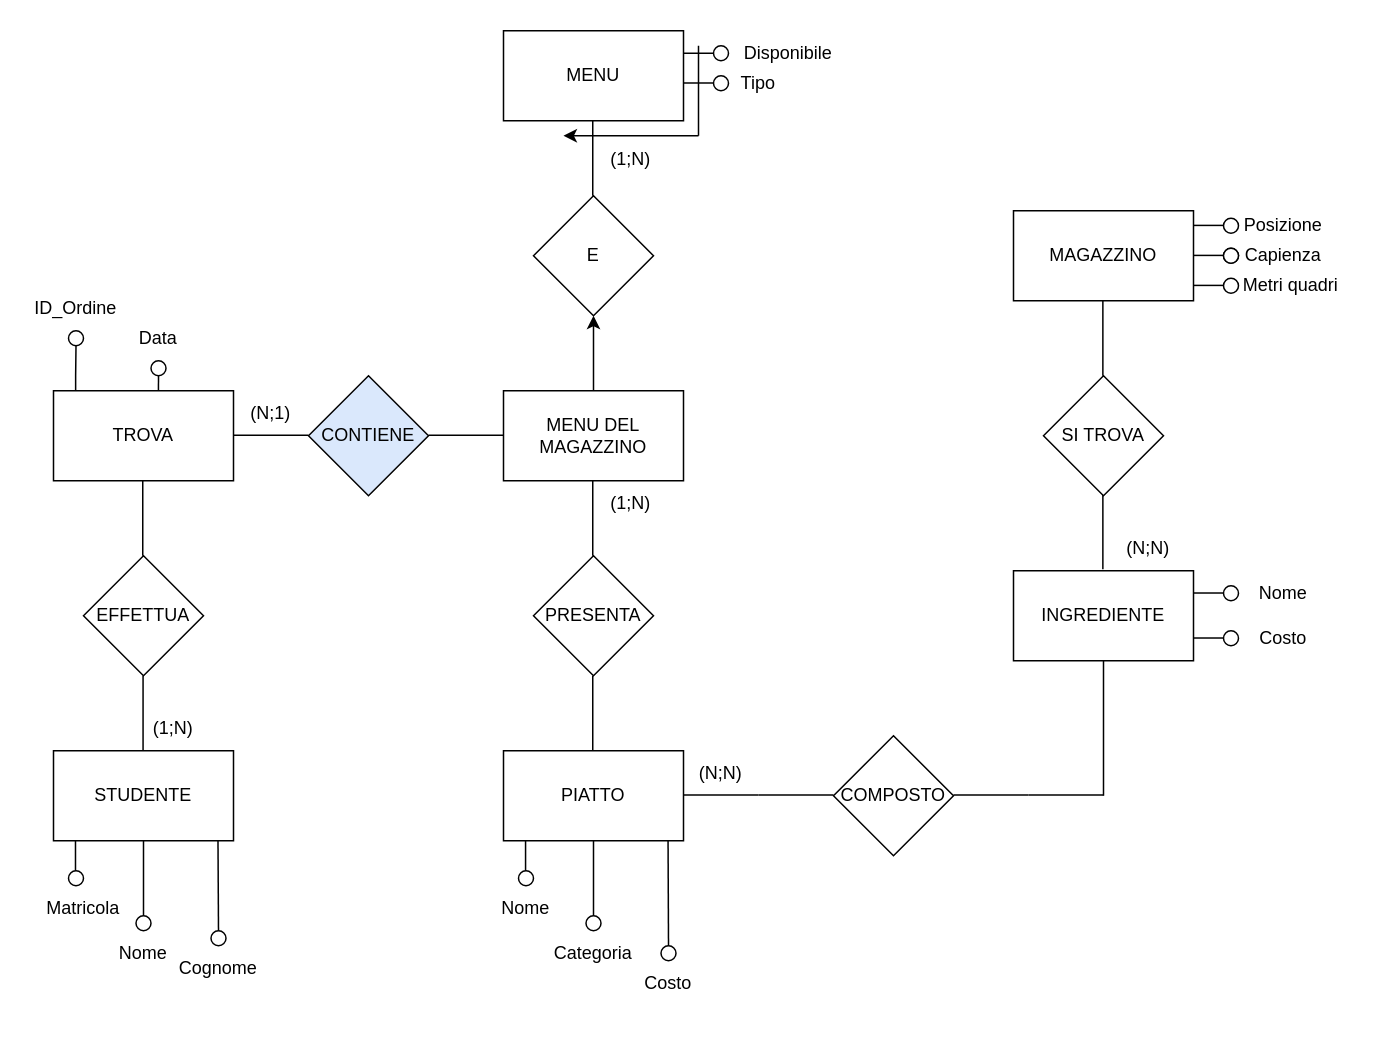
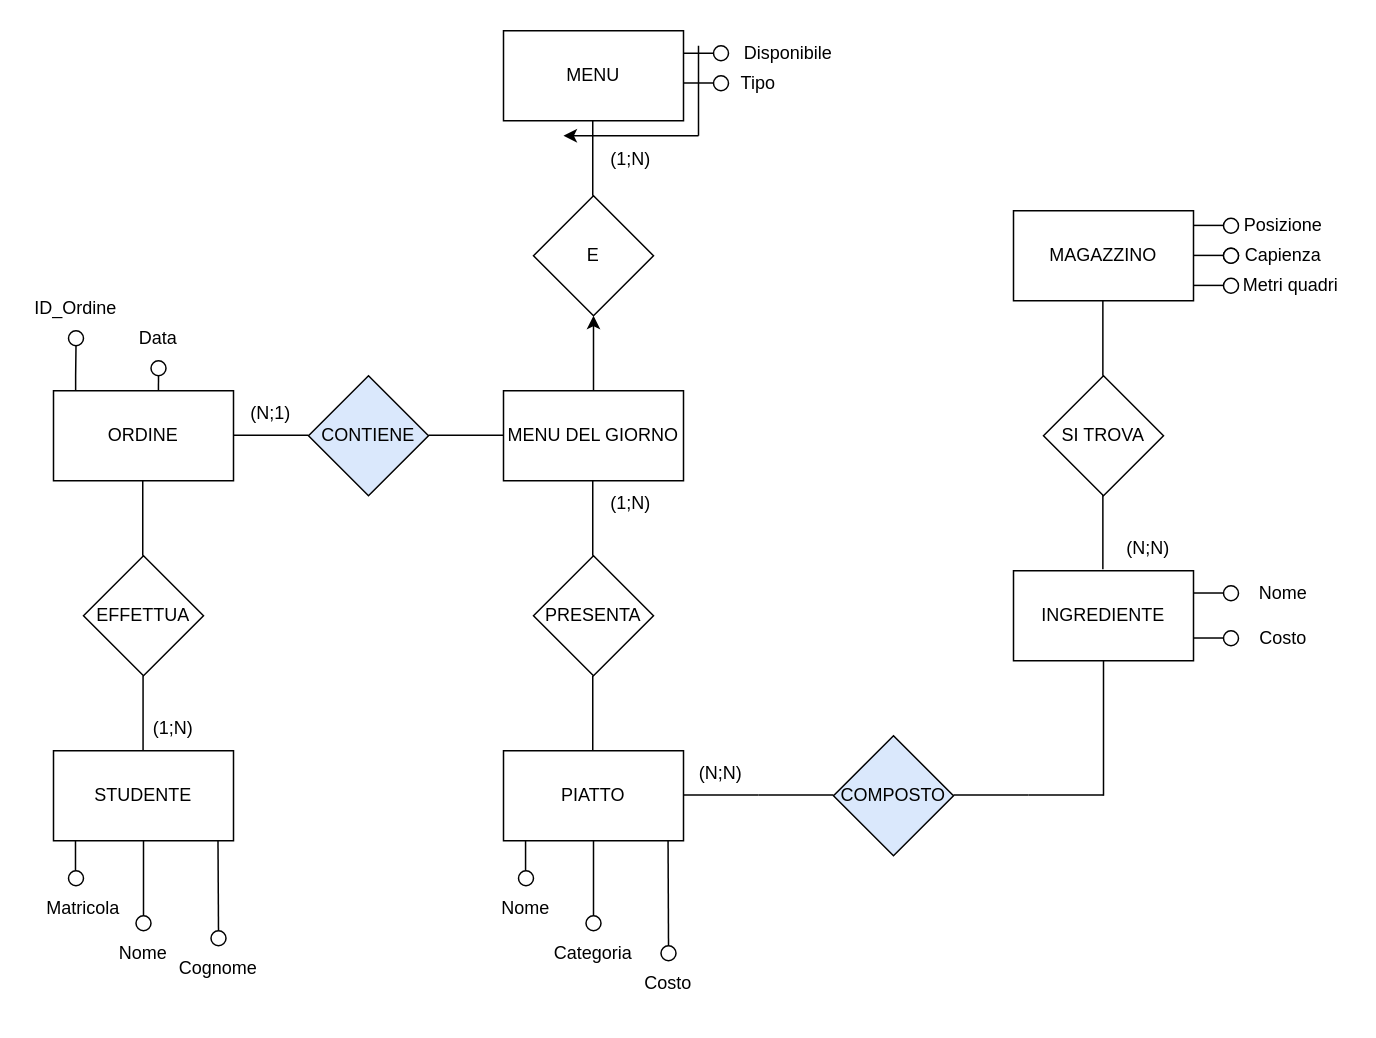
(143, 436) -> (143, 436)
(593, 436) -> (593, 436)
(893, 796) -> (893, 796)
